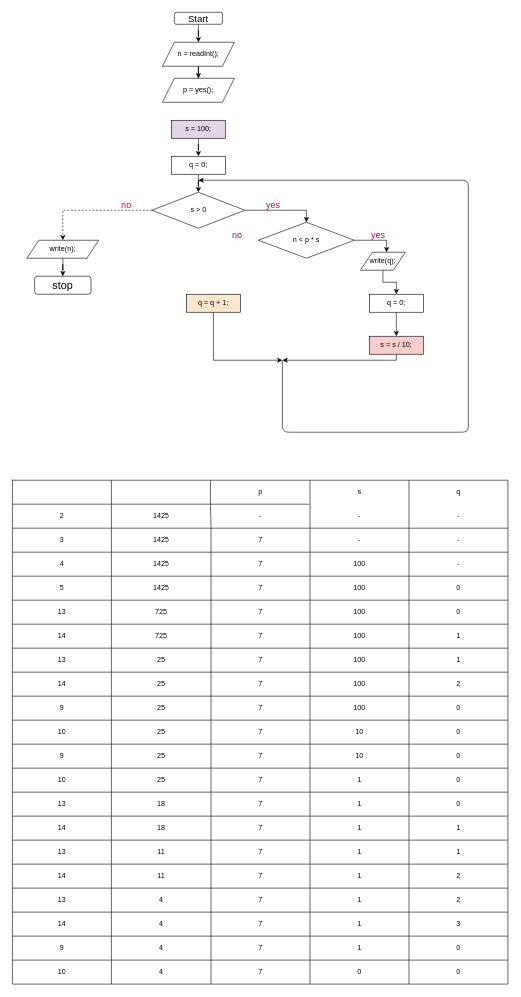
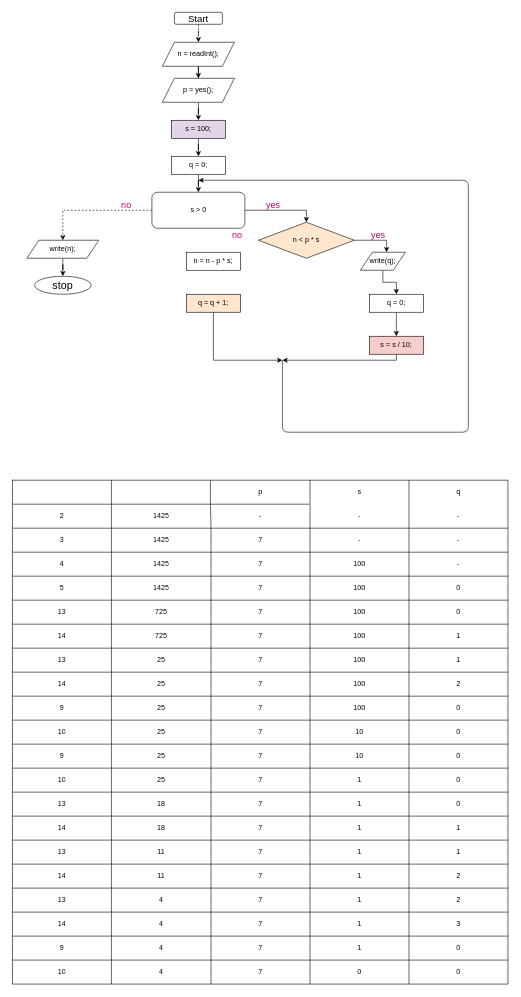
(198, 35) -> (198, 35)
none -> (198, 113)
(198, 210) -> (198, 210)
(306, 240) -> (306, 240)
none -> (213, 261)
(63, 285) -> (63, 285)
